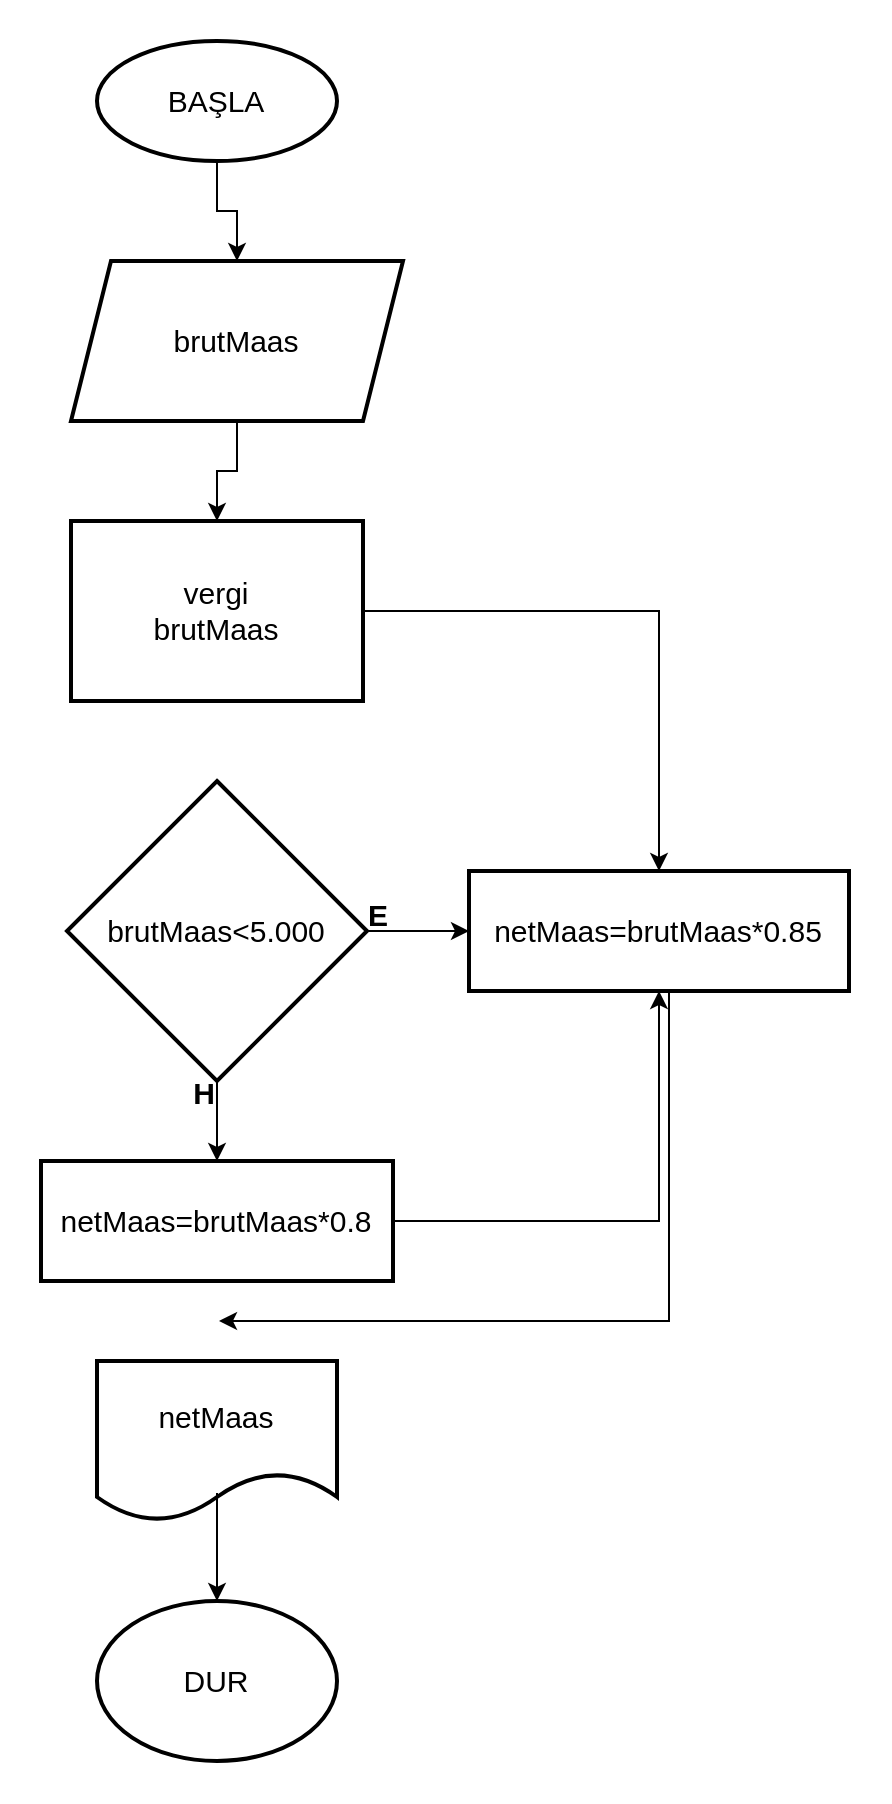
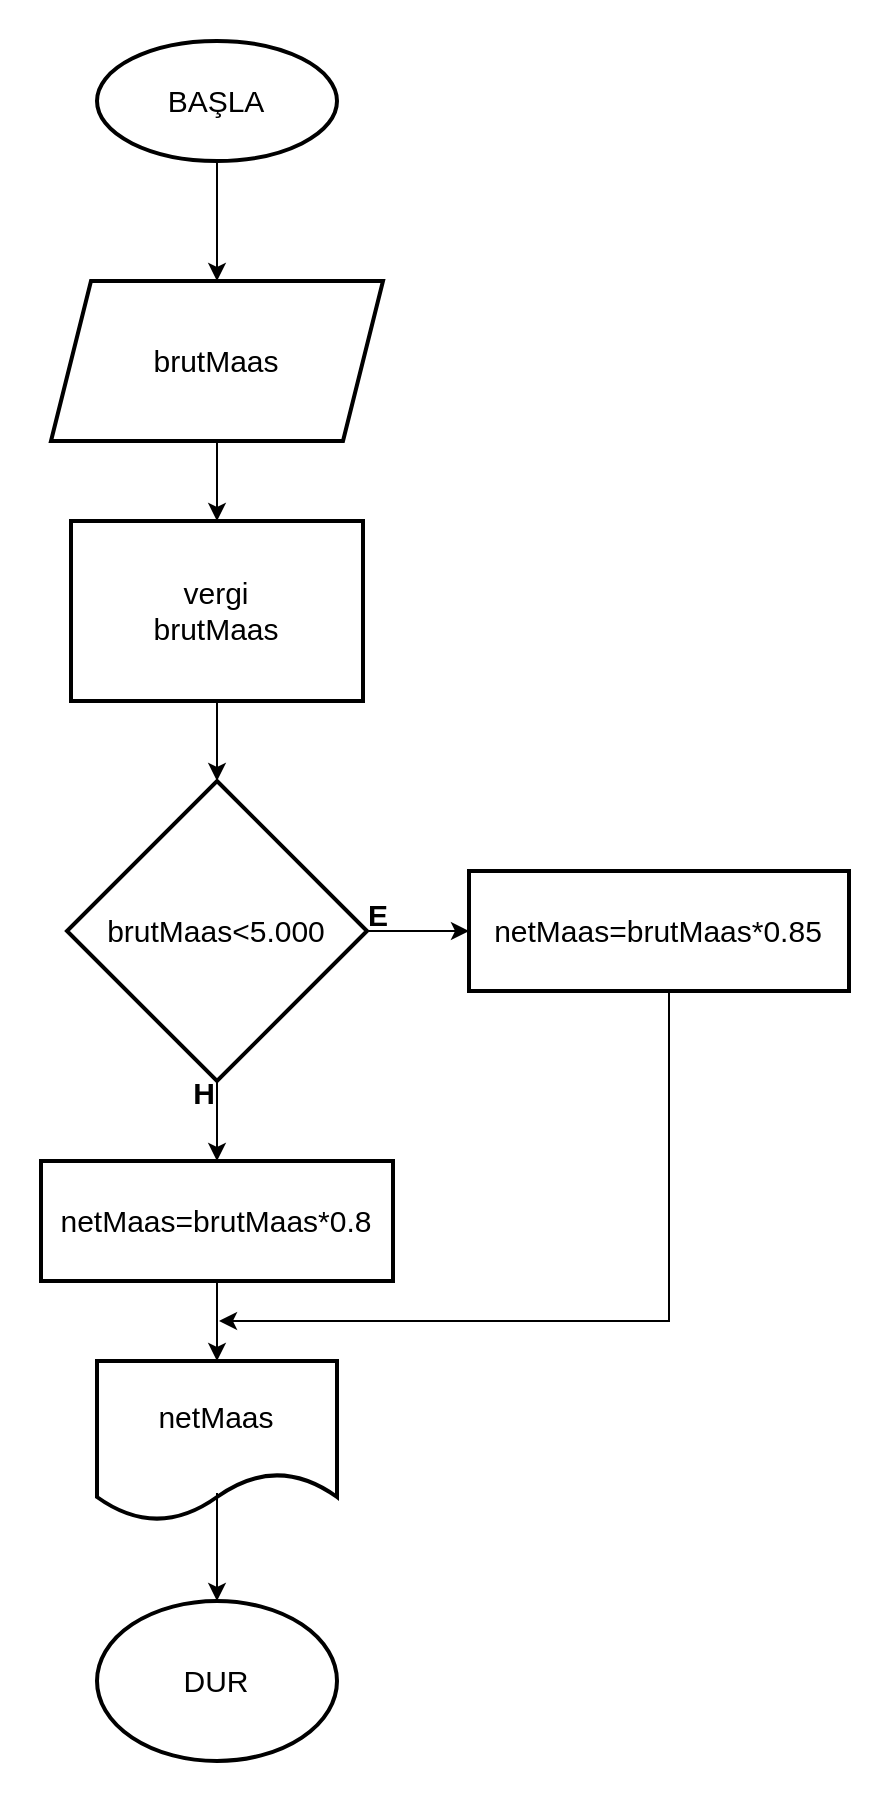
(237, 341) -> (217, 361)
(634, 611) -> (217, 734)
(634, 1221) -> (217, 1314)
